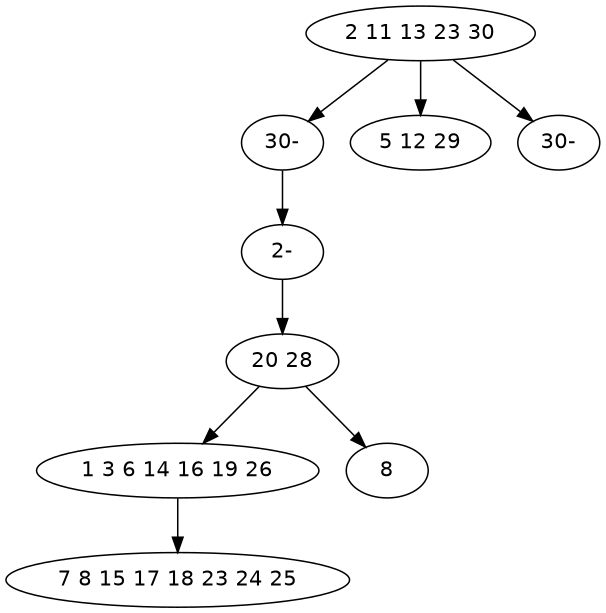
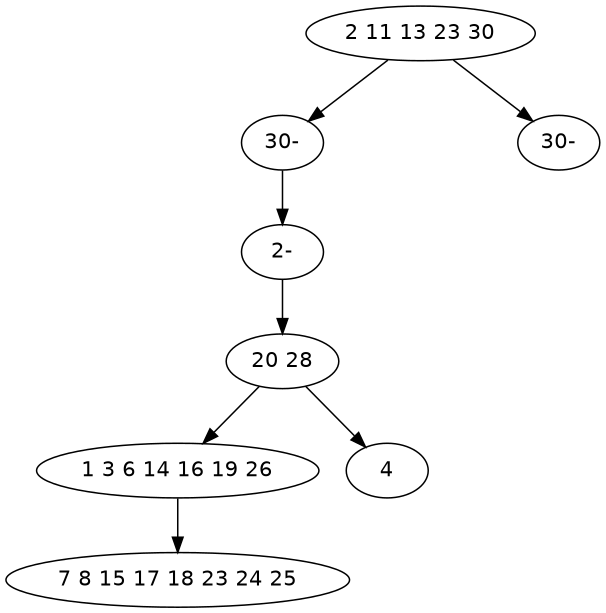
(421, 143) -> none
(387, 471) -> (387, 471)
